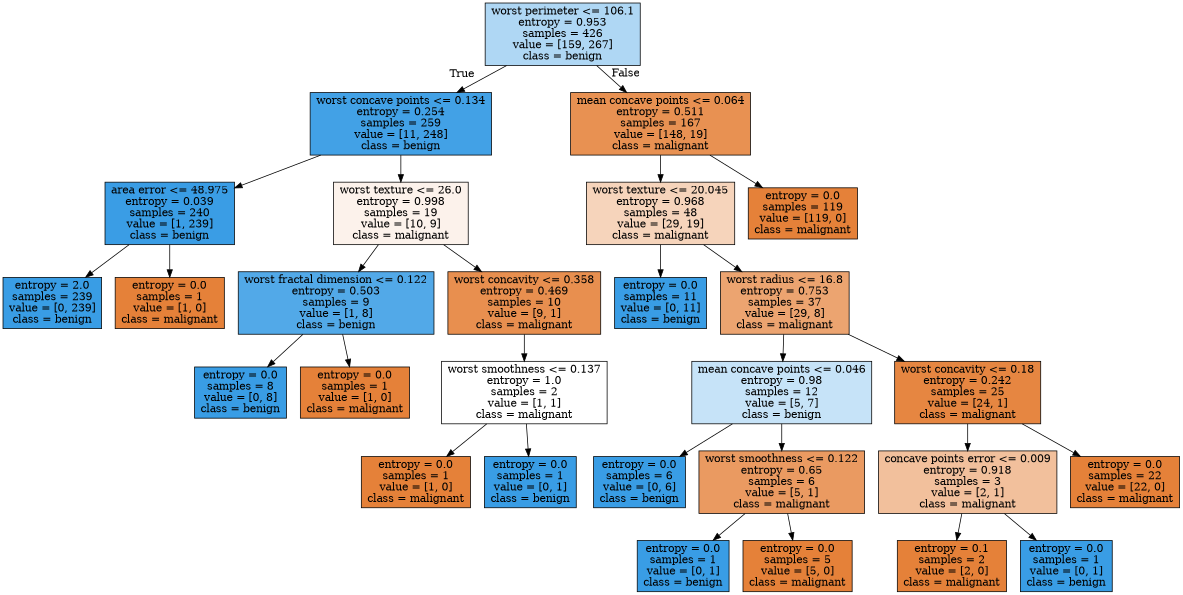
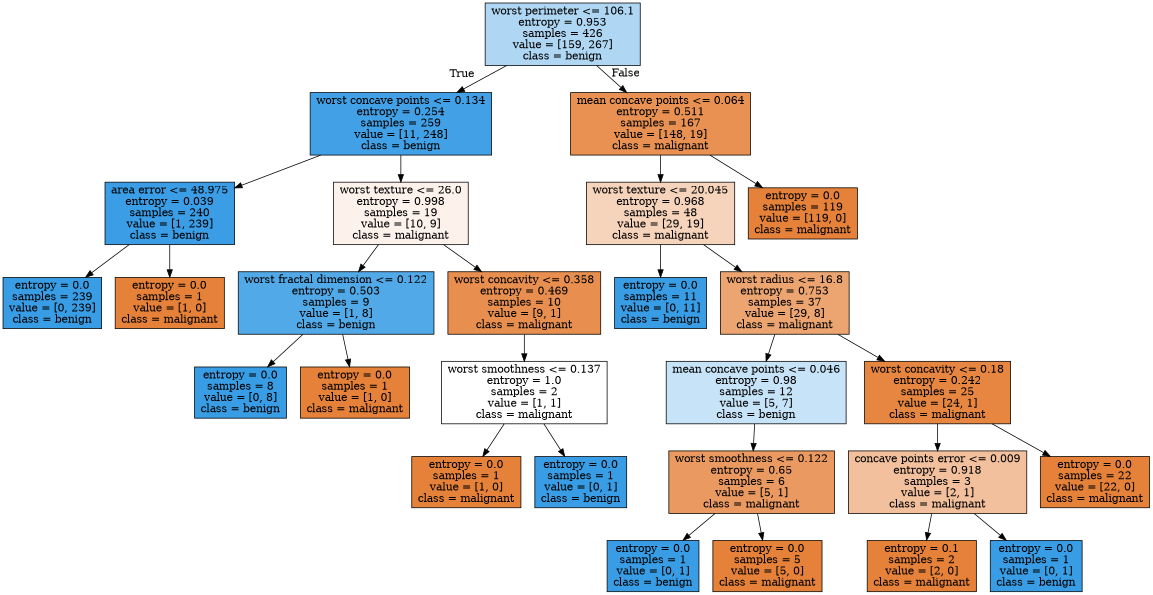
(52, 303) -> (52, 303)
(639, 482) -> none
